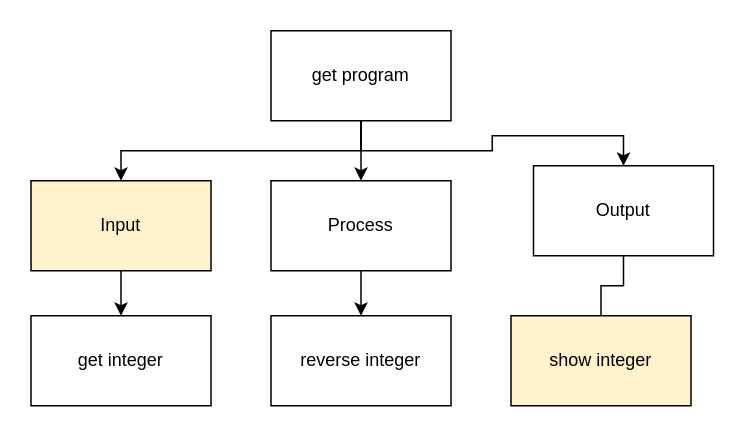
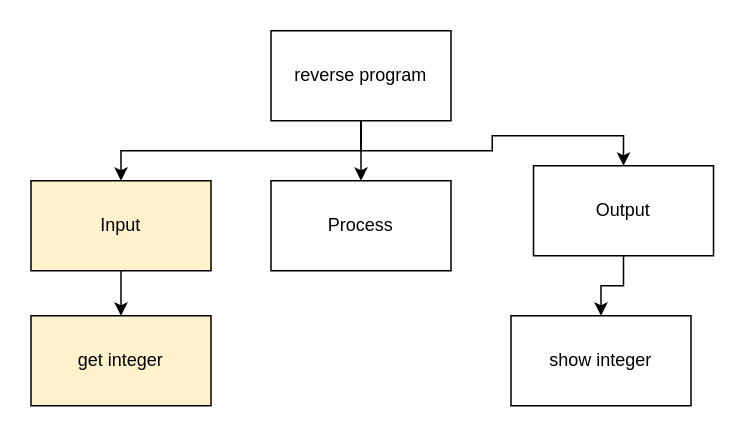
(361, 76) -> (361, 76)
(361, 288) -> none
(601, 308) -> (601, 304)
(121, 361) -> (121, 361)
(361, 361) -> none
(601, 361) -> (601, 361)
